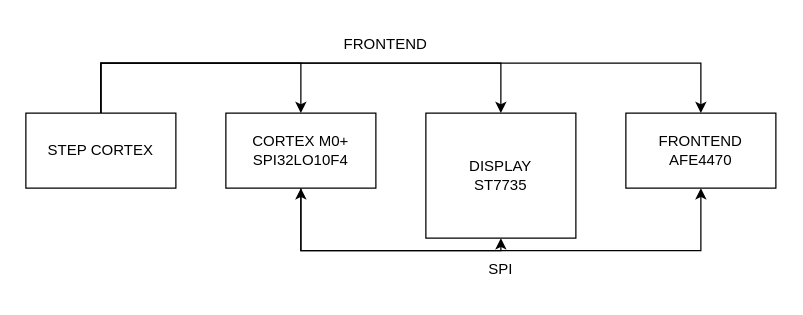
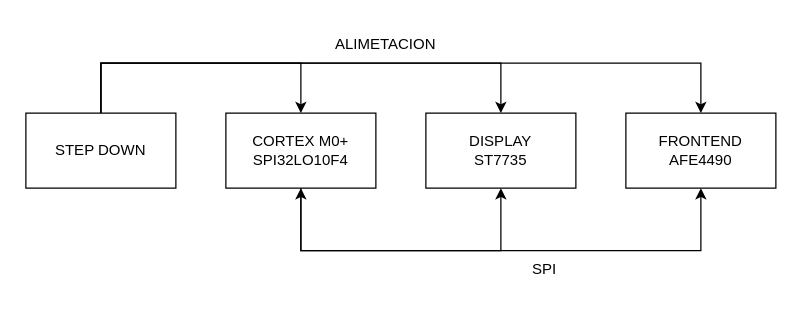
(386, 44) -> (386, 44)
(101, 151) -> (101, 151)
(701, 151) -> (701, 151)
(501, 176) -> (501, 151)
(501, 269) -> (544, 269)
